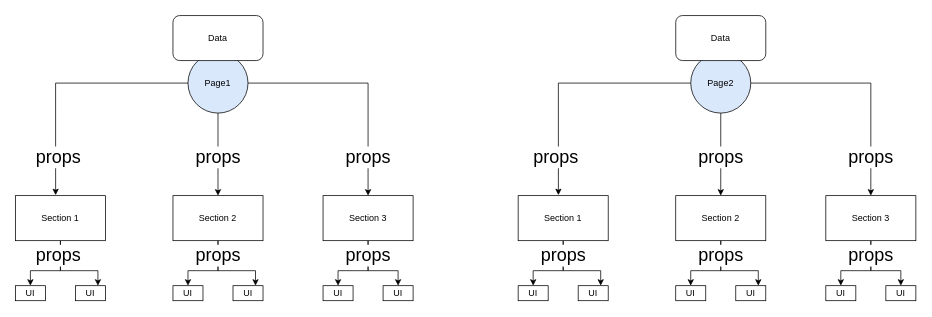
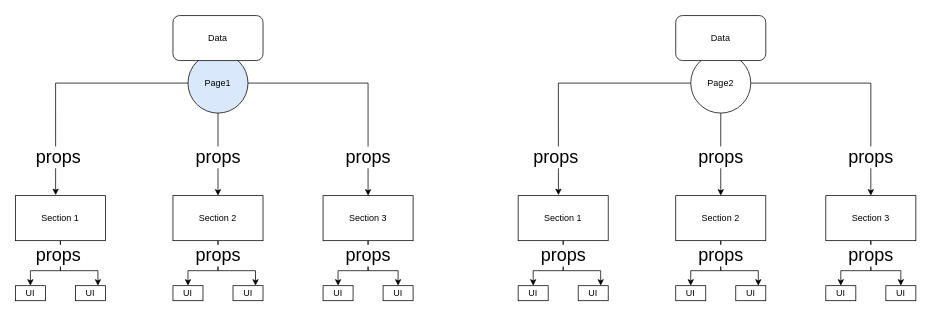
(720, 83) -> (720, 83)
